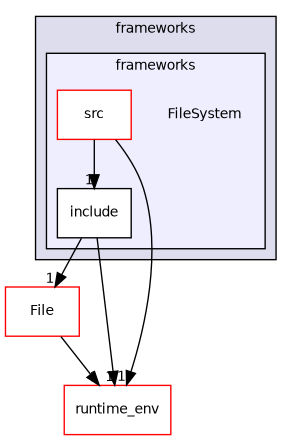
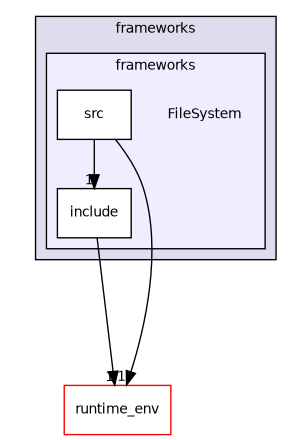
(94, 115) -> (94, 115)
(42, 312) -> none
